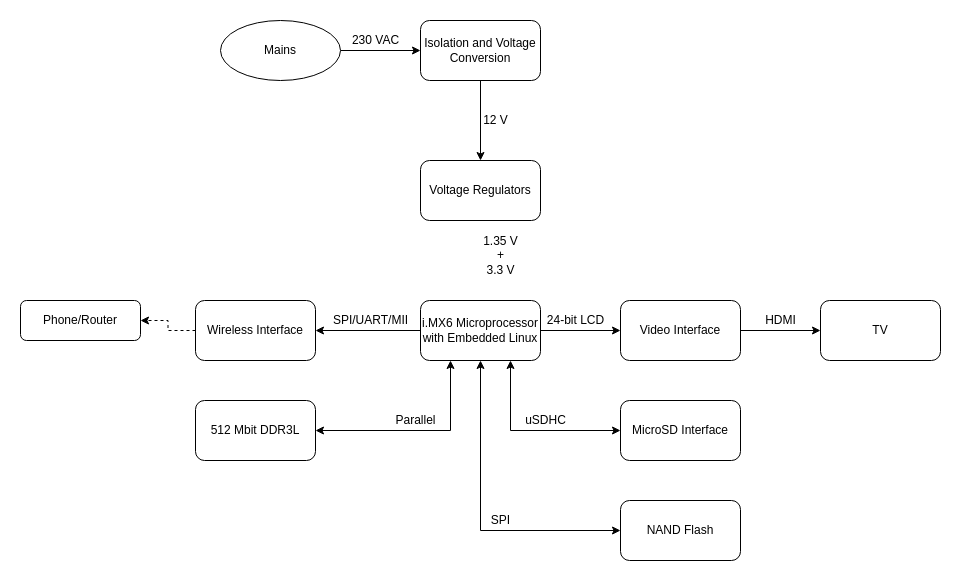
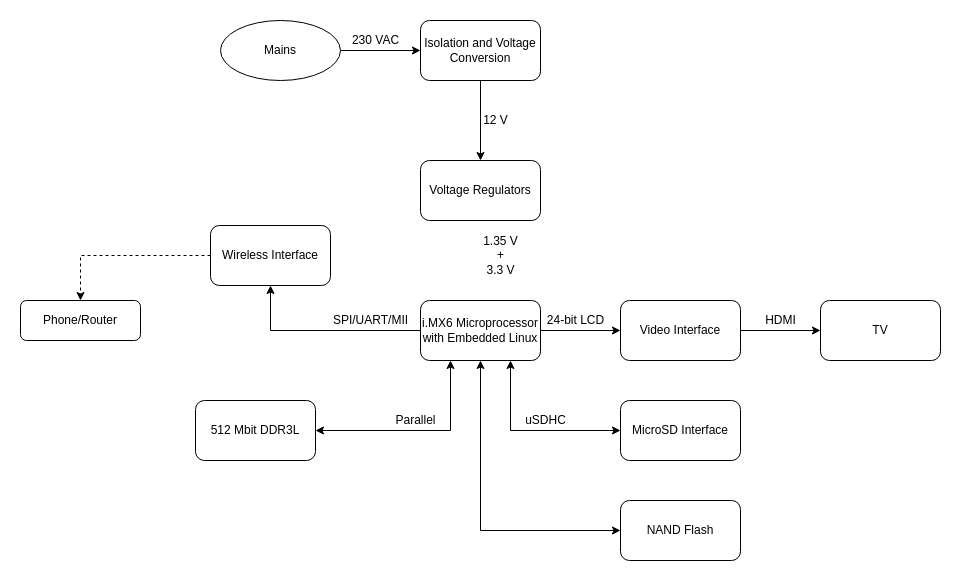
(256, 331) -> (271, 256)
(501, 521) -> none
